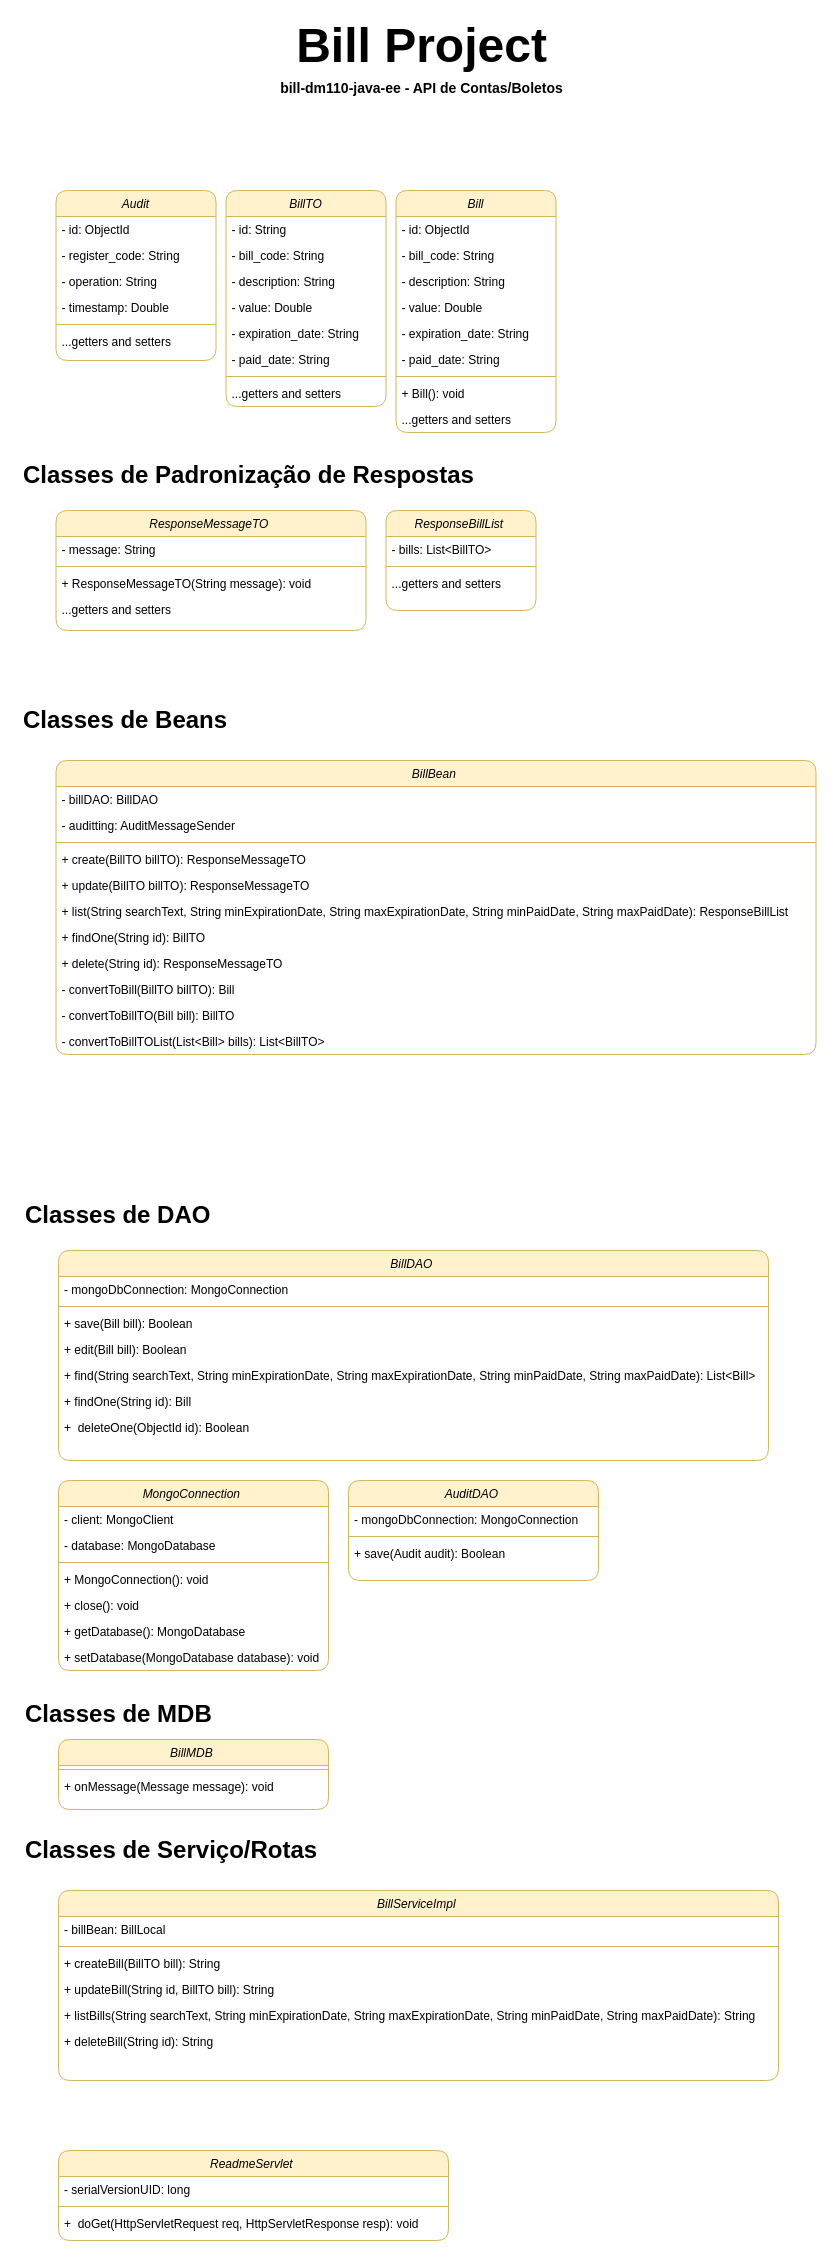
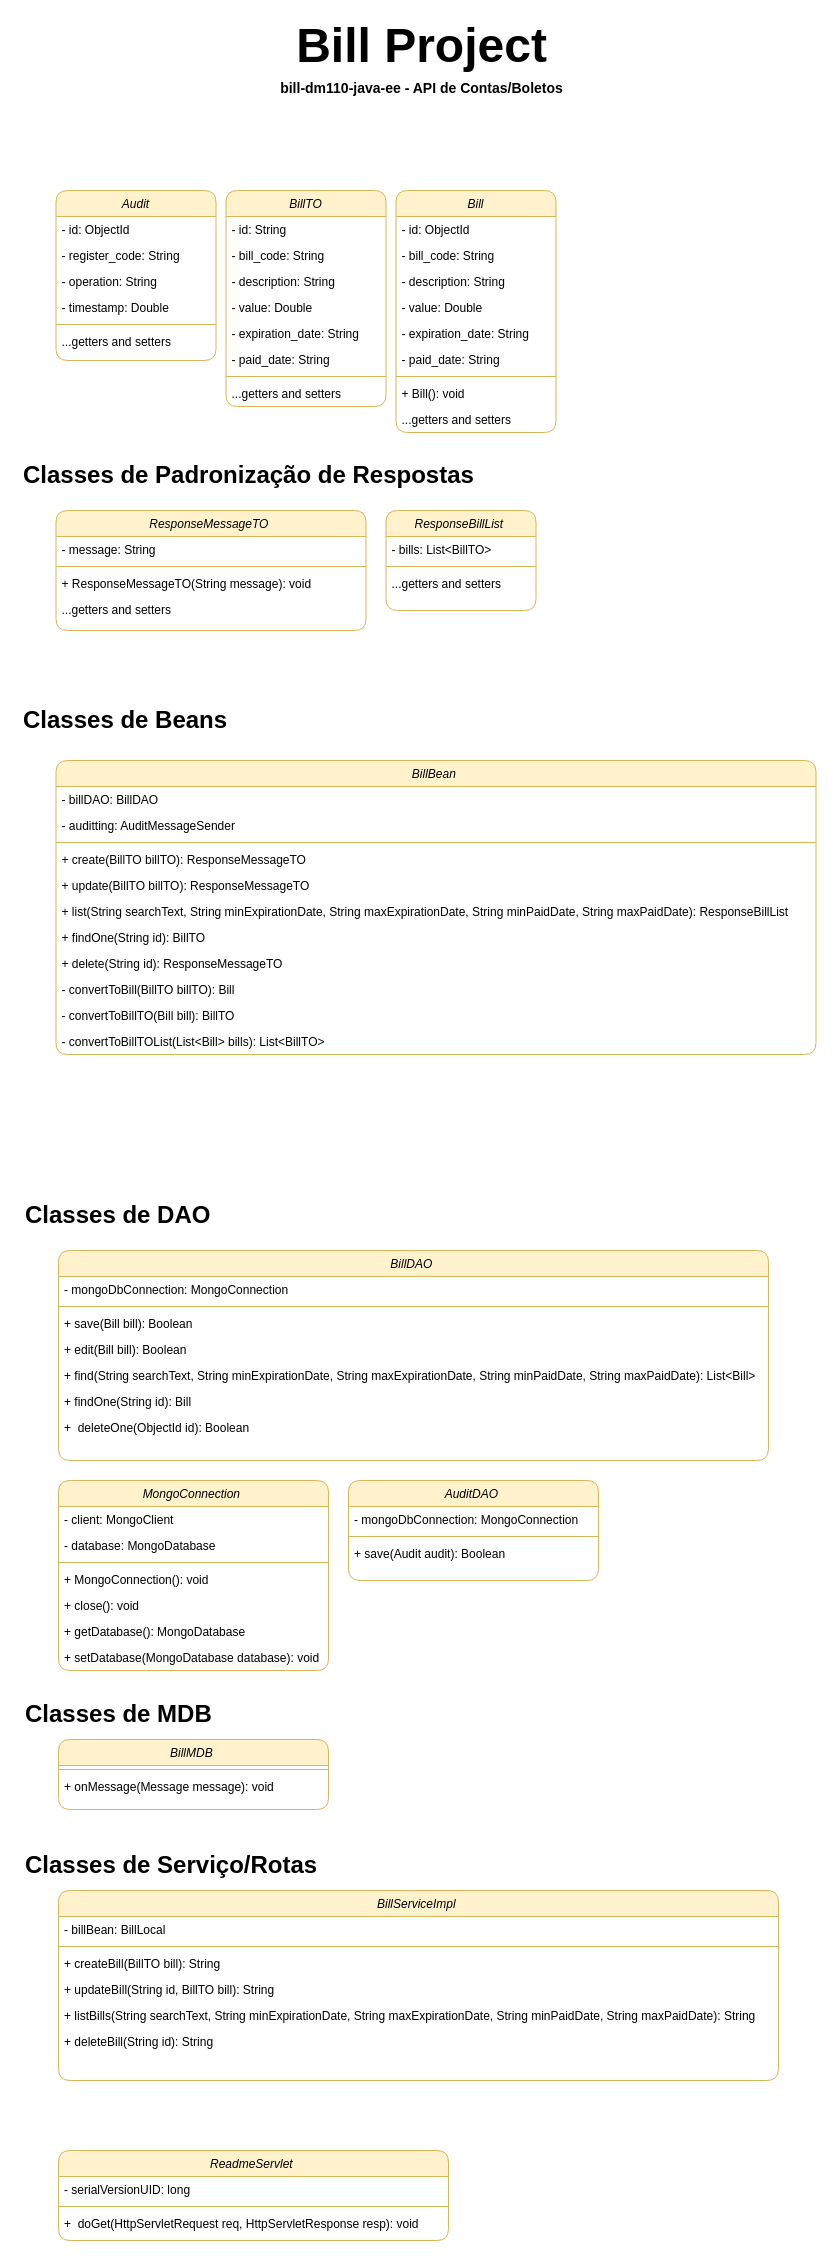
(244, 1851) -> (244, 1866)
